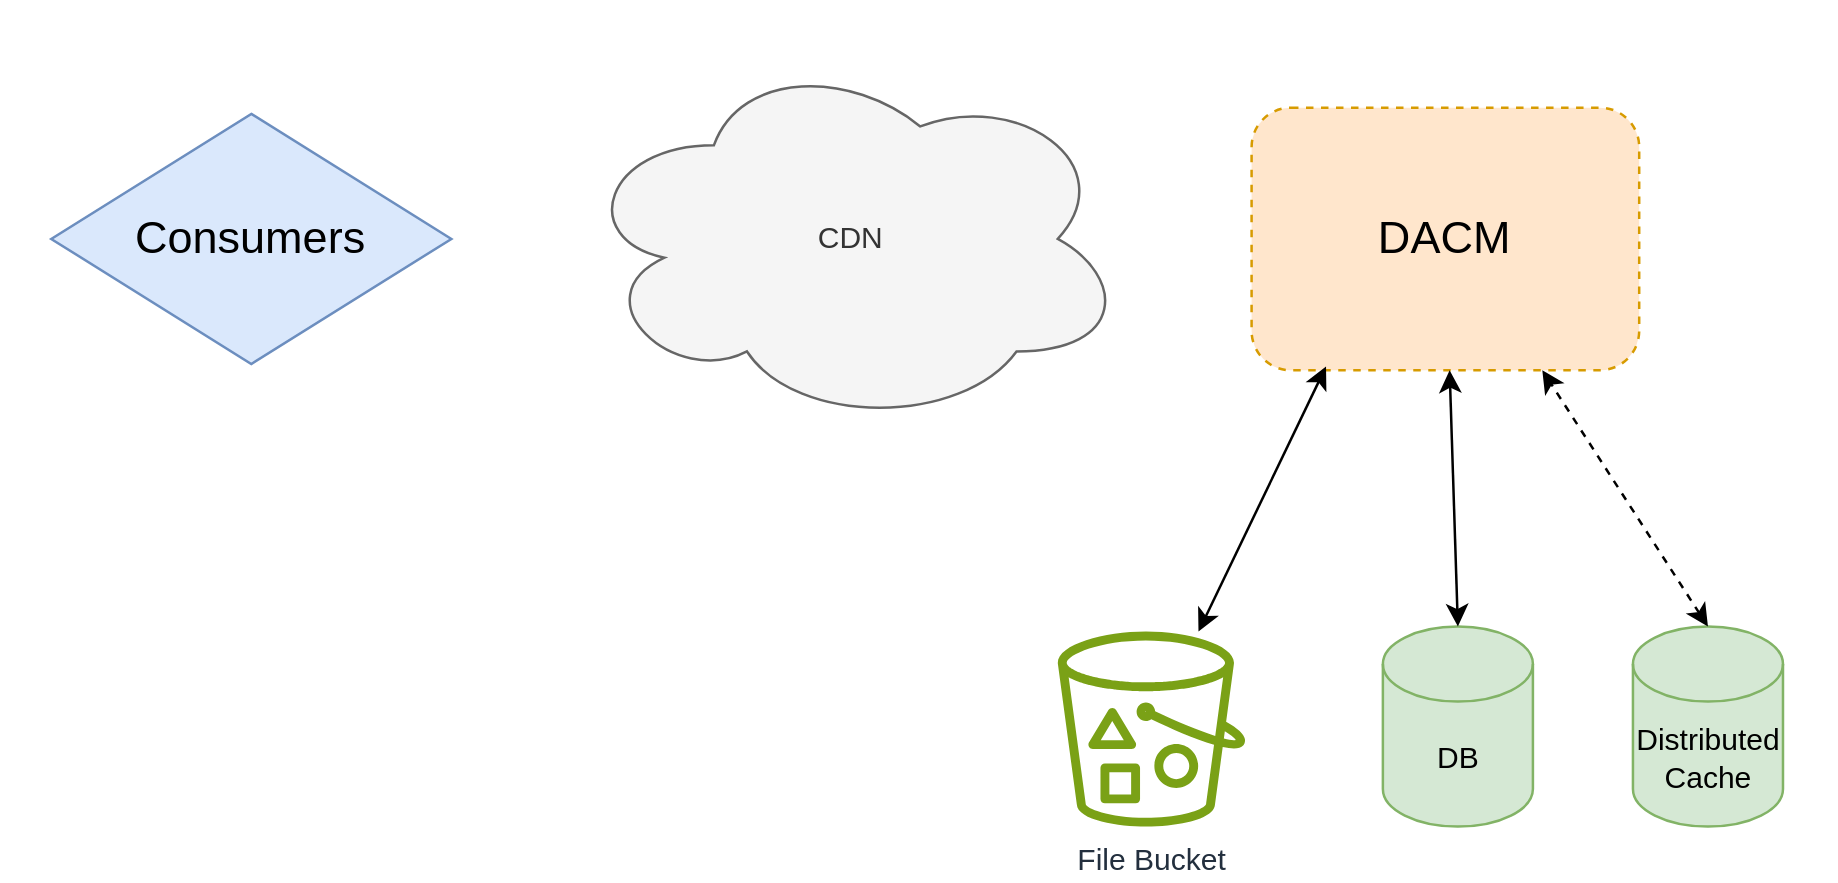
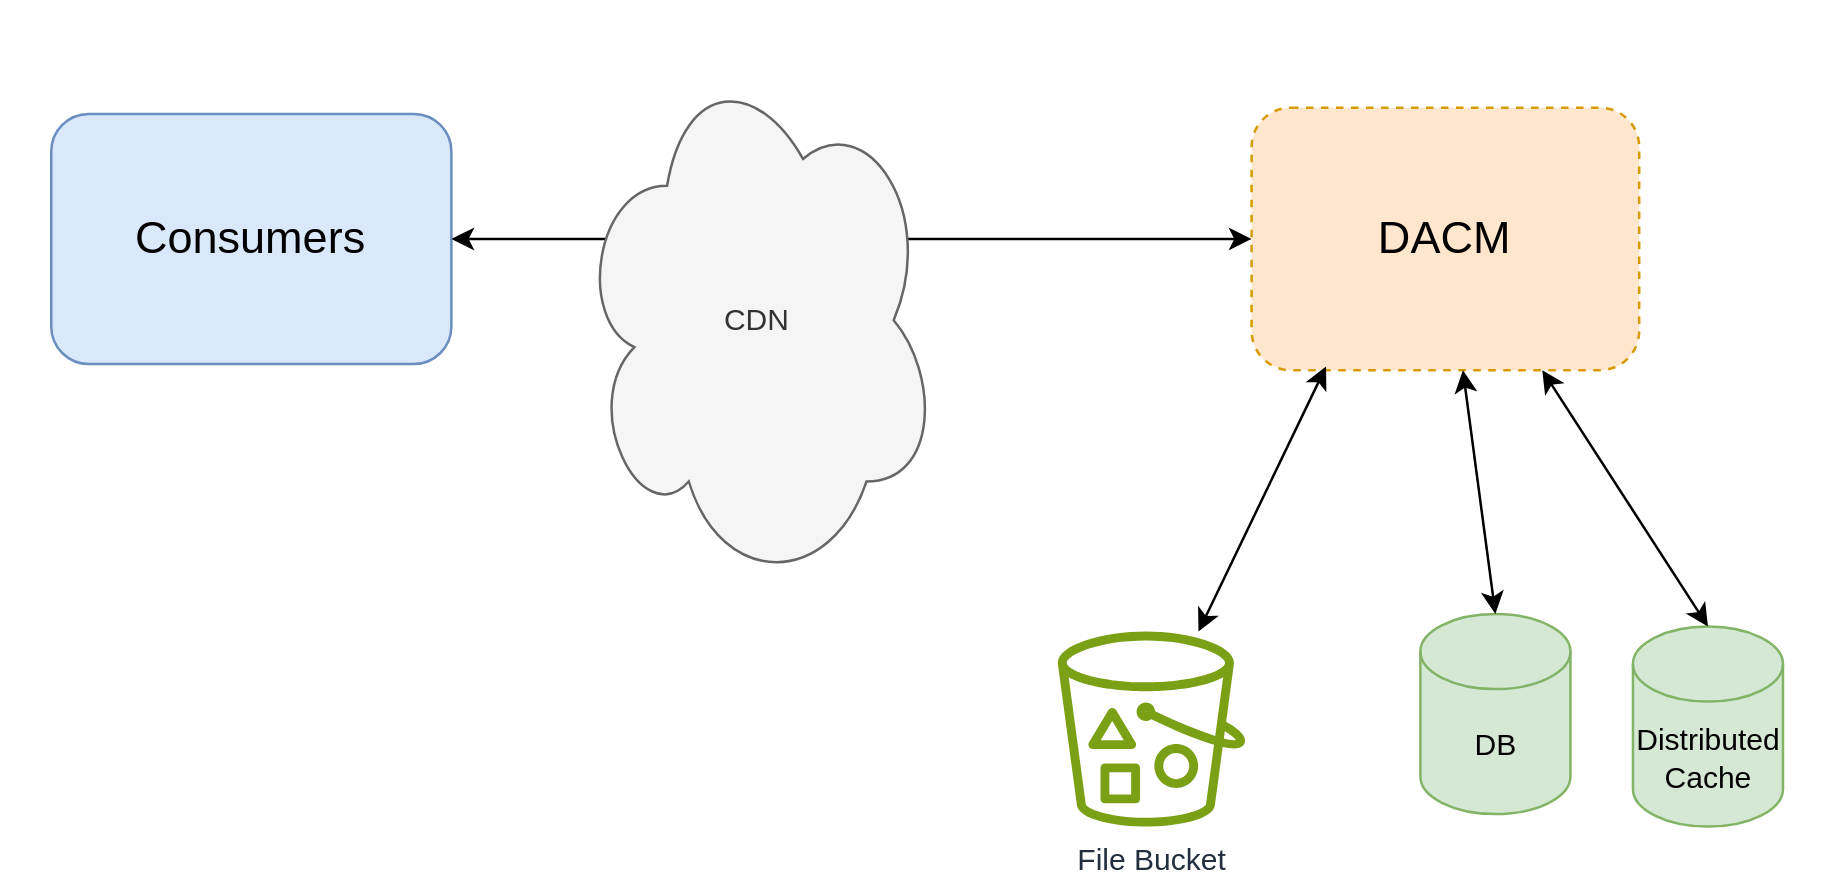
(251, 239) -> (251, 239)
(851, 239) -> (758, 320)
none -> (1069, 239)
(1624, 497) -> (1624, 497)
(1458, 726) -> (1495, 714)
